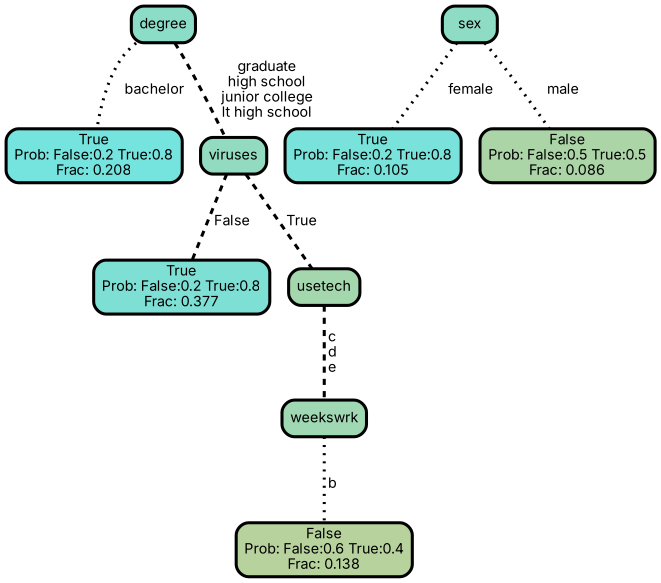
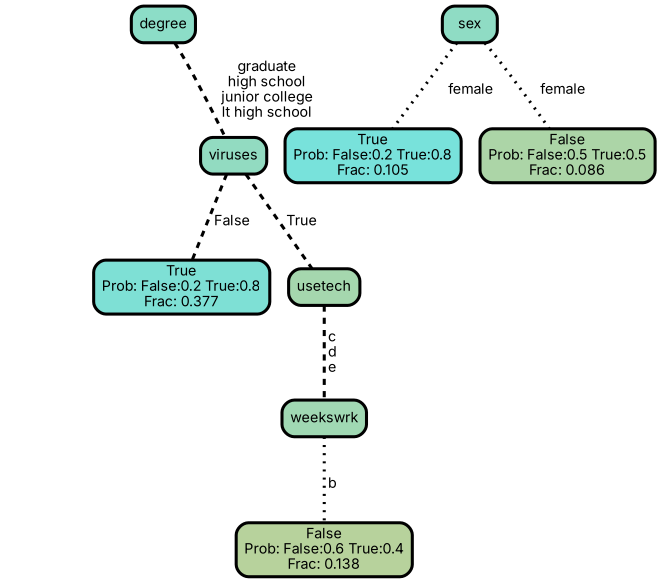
(561, 90) -> (561, 90)
(94, 156) -> none
